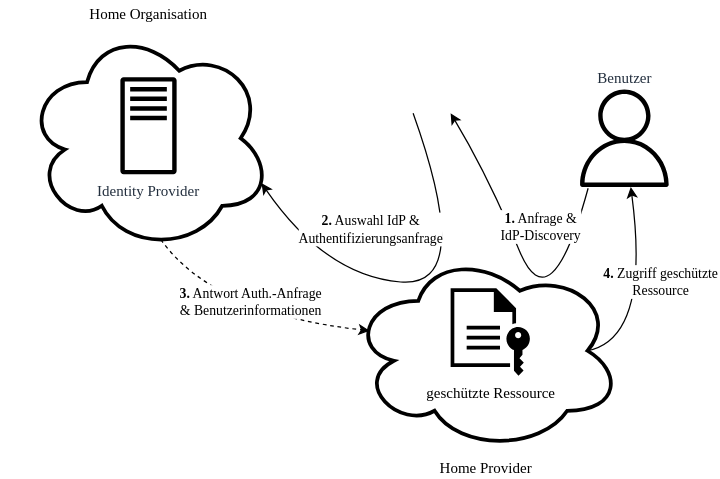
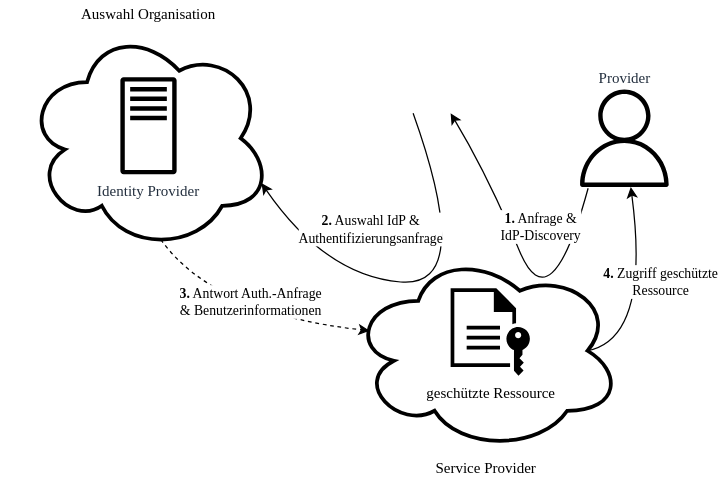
(149, 13) -> (149, 13)
(625, 77) -> (625, 77)
(486, 468) -> (486, 468)
